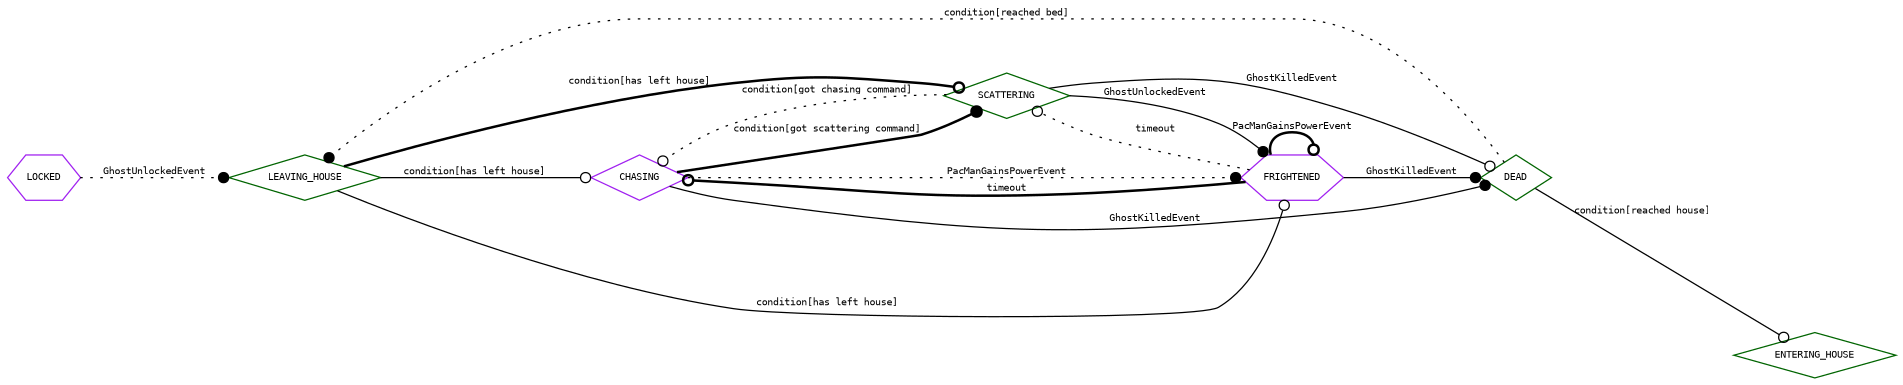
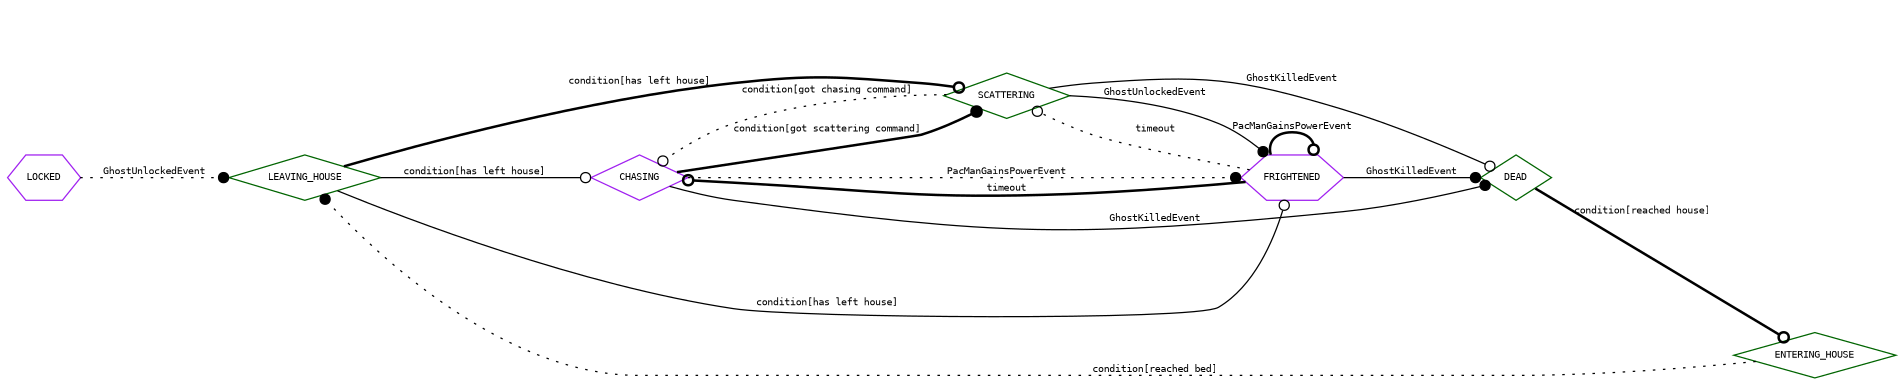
(928, 19) -> (1016, 375)
(1657, 262) -> (1657, 262)
